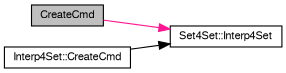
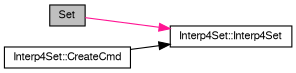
(67, 15) -> (67, 15)
(226, 36) -> (231, 36)
